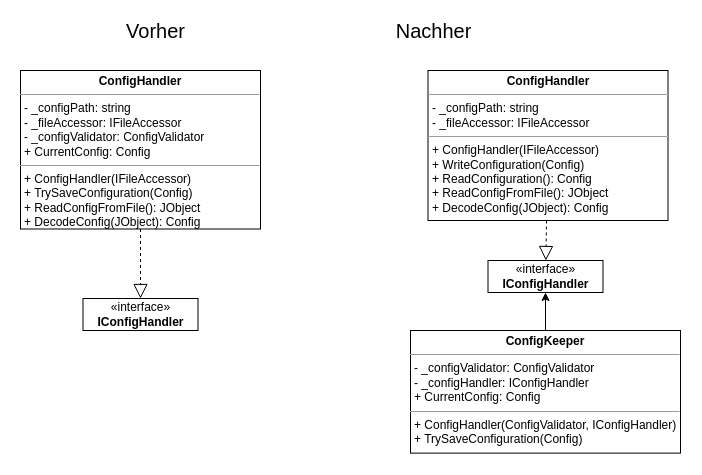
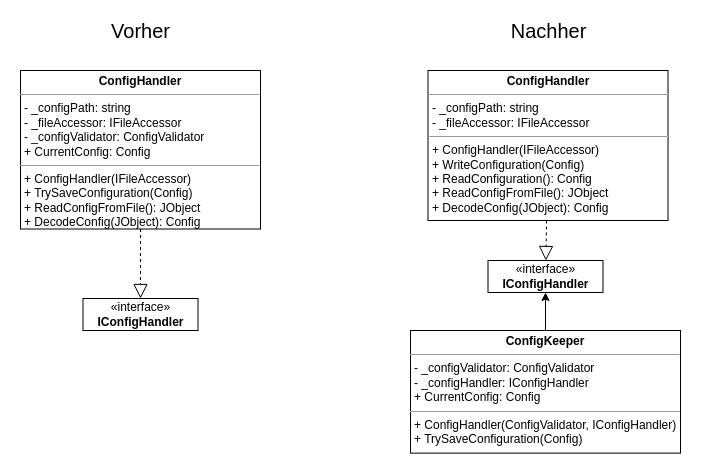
(156, 31) -> (141, 31)
(433, 31) -> (548, 31)
